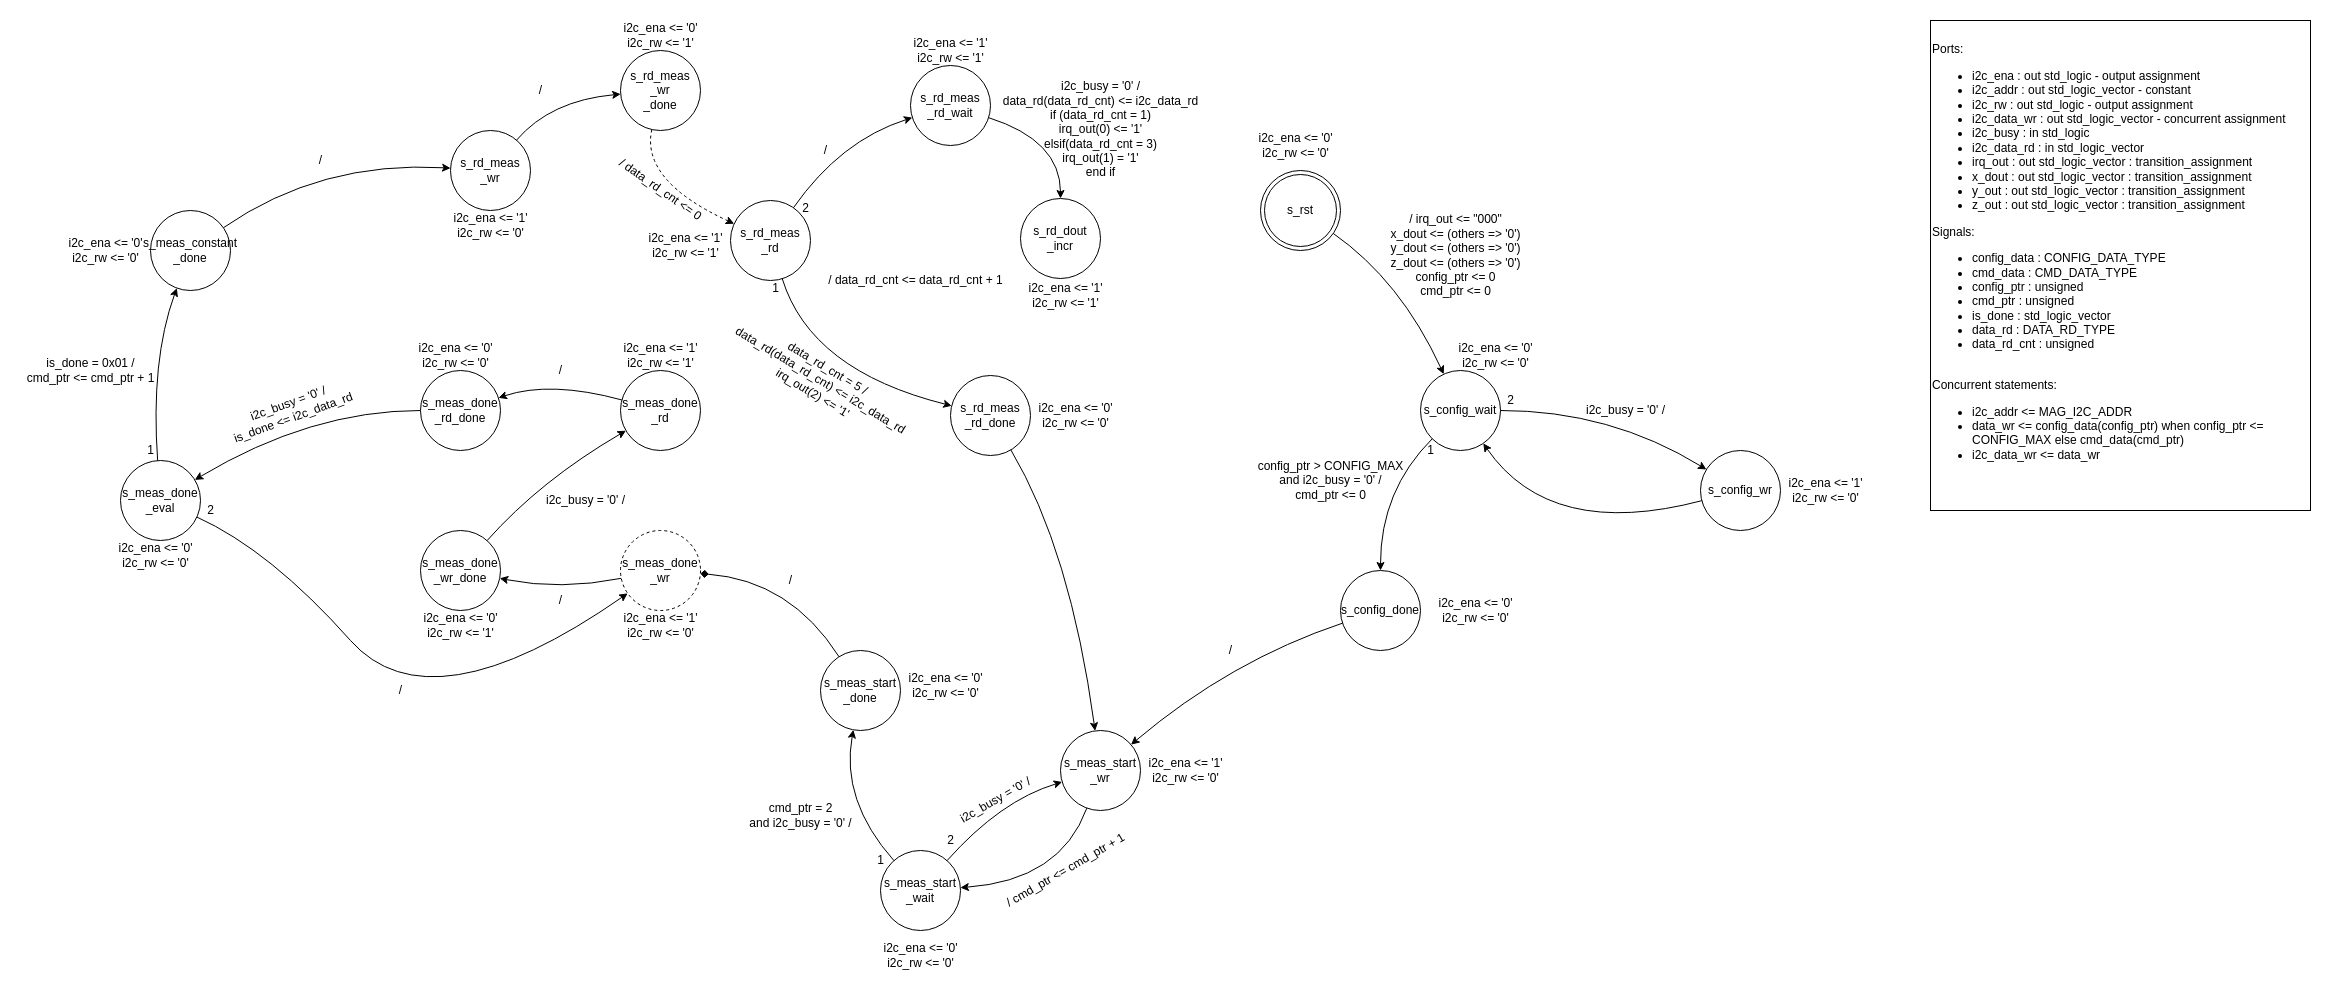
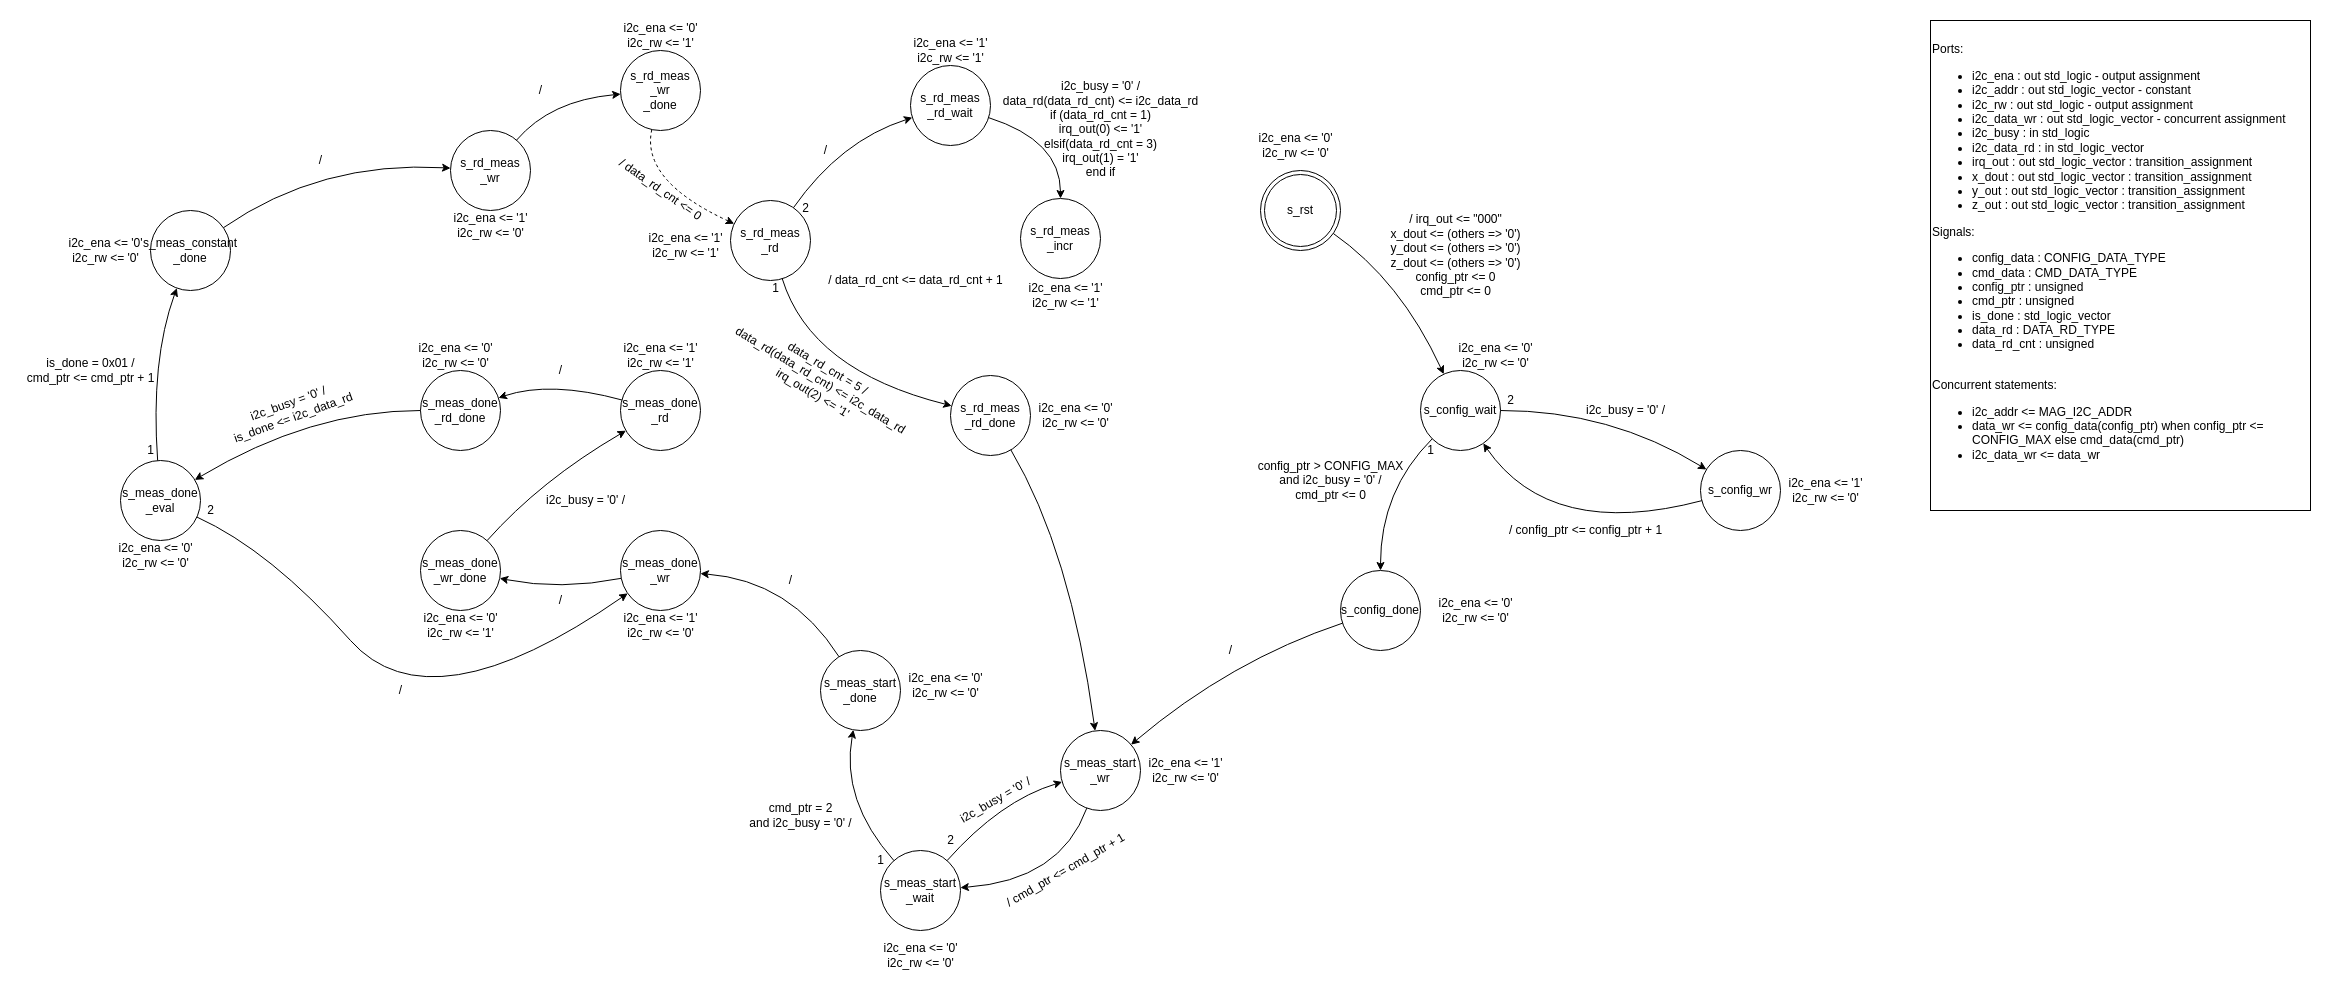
(1061, 239) -> (1061, 239)
none -> (1586, 531)
(661, 571) -> (661, 571)
(709, 574) -> (708, 574)
